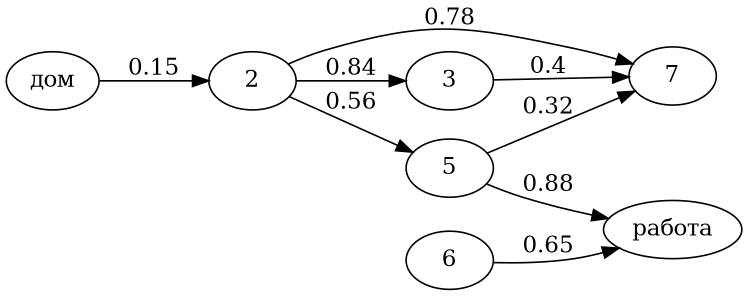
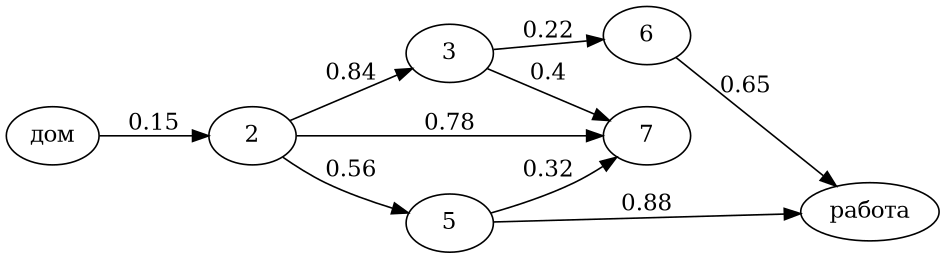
none -> (540, 45)
